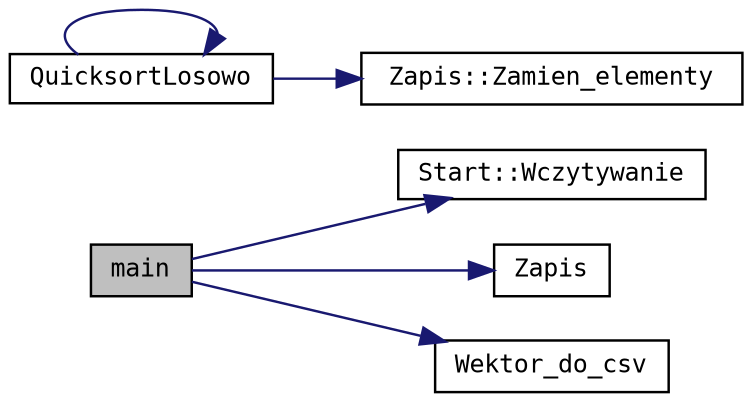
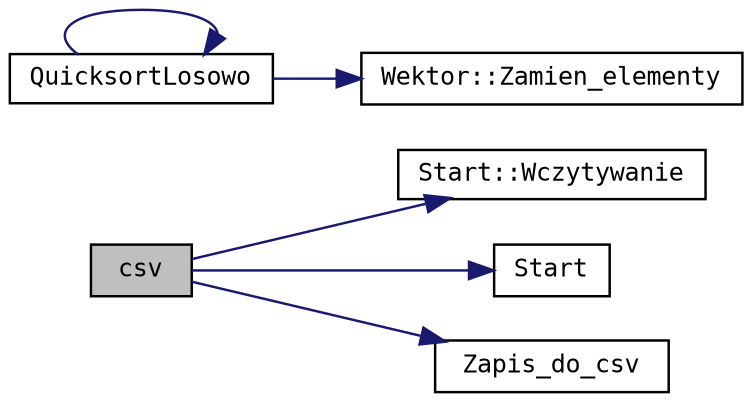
(552, 79) -> (552, 79)
(141, 270) -> (141, 270)
(552, 270) -> (552, 270)
(552, 366) -> (552, 366)
